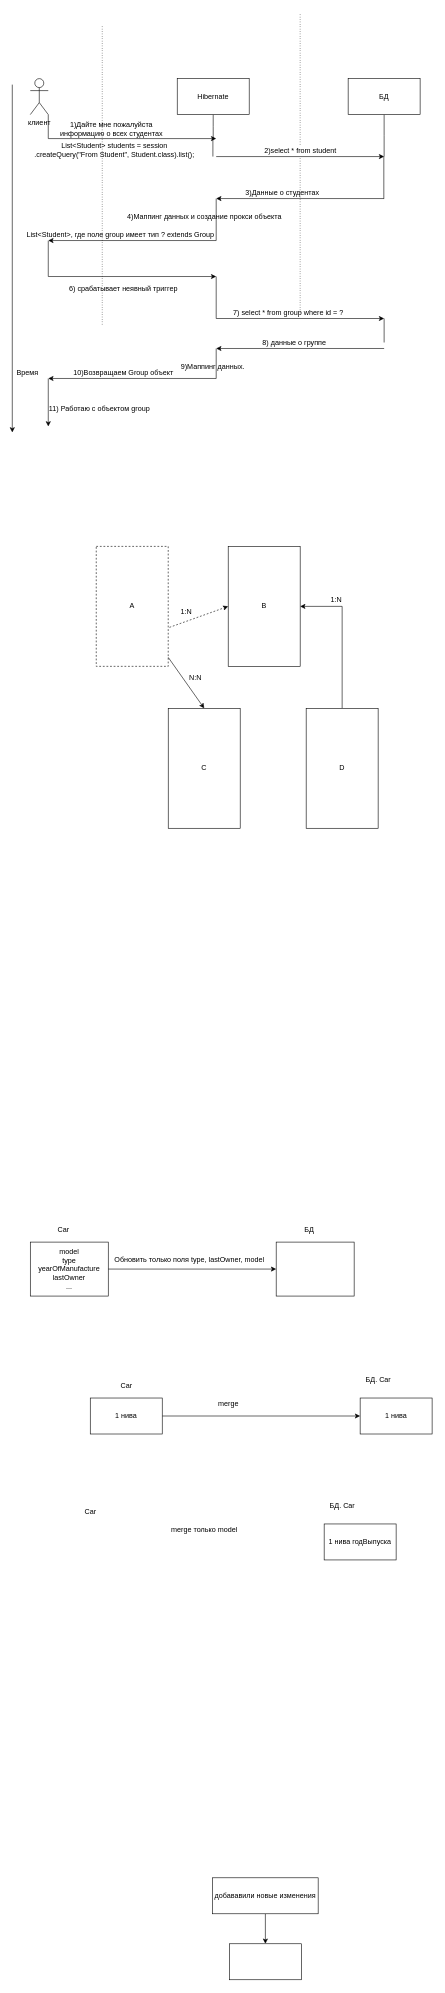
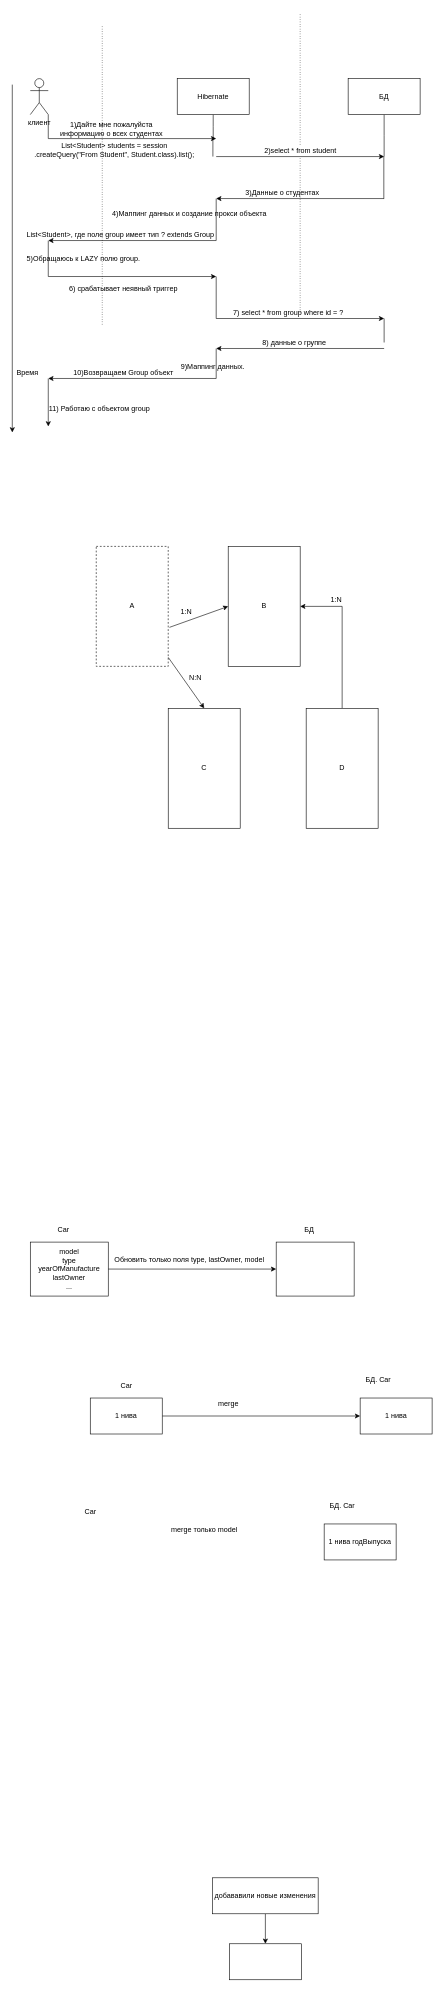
(204, 216) -> (189, 213)
none -> (84, 258)
(196, 618) -> (196, 618)
